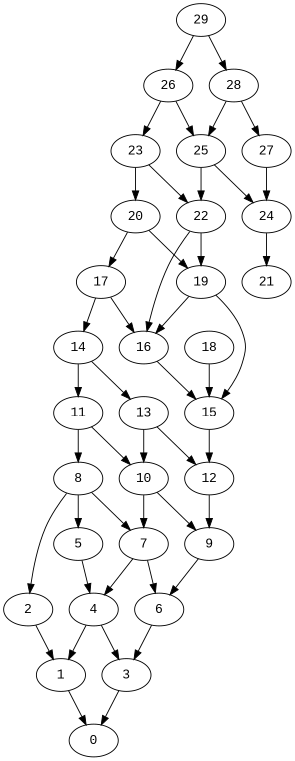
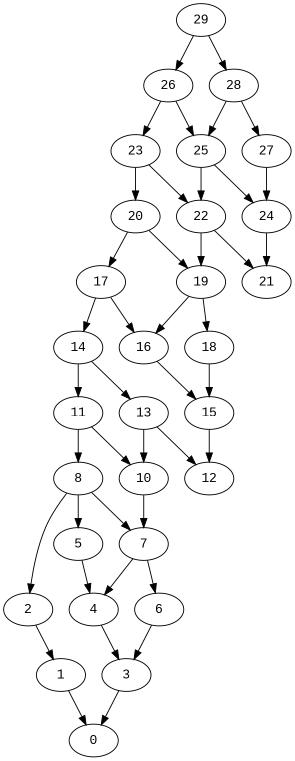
(164, 275) -> (230, 246)
(245, 341) -> (205, 310)
(209, 544) -> none
(79, 638) -> none
